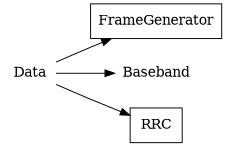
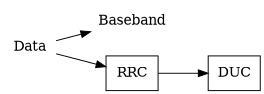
(156, 21) -> none
none -> (234, 73)
